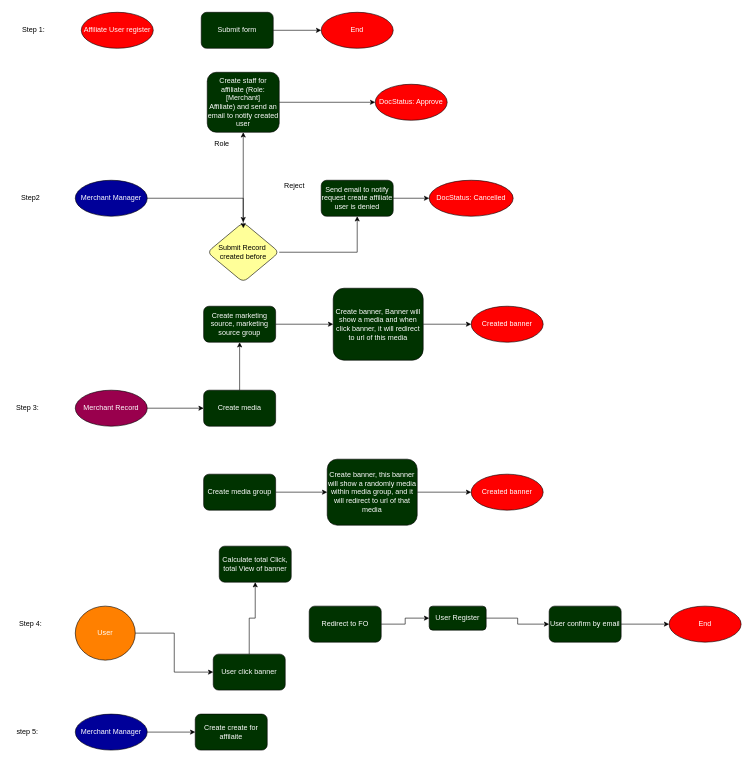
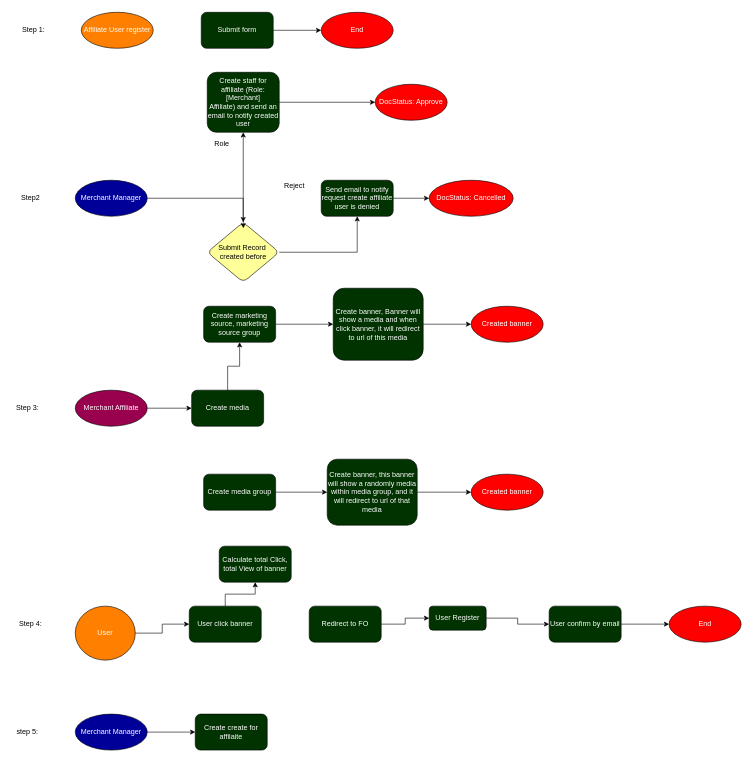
(117, 30) -> (117, 30)
(111, 408) -> (111, 408)
(240, 408) -> (228, 408)
(249, 672) -> (225, 624)
